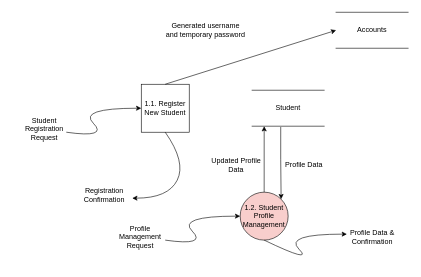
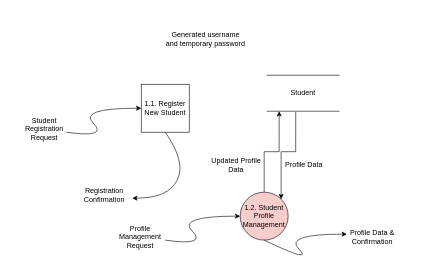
(206, 30) -> (206, 39)
(372, 30) -> none
(249, 58) -> none
(288, 108) -> (303, 93)
